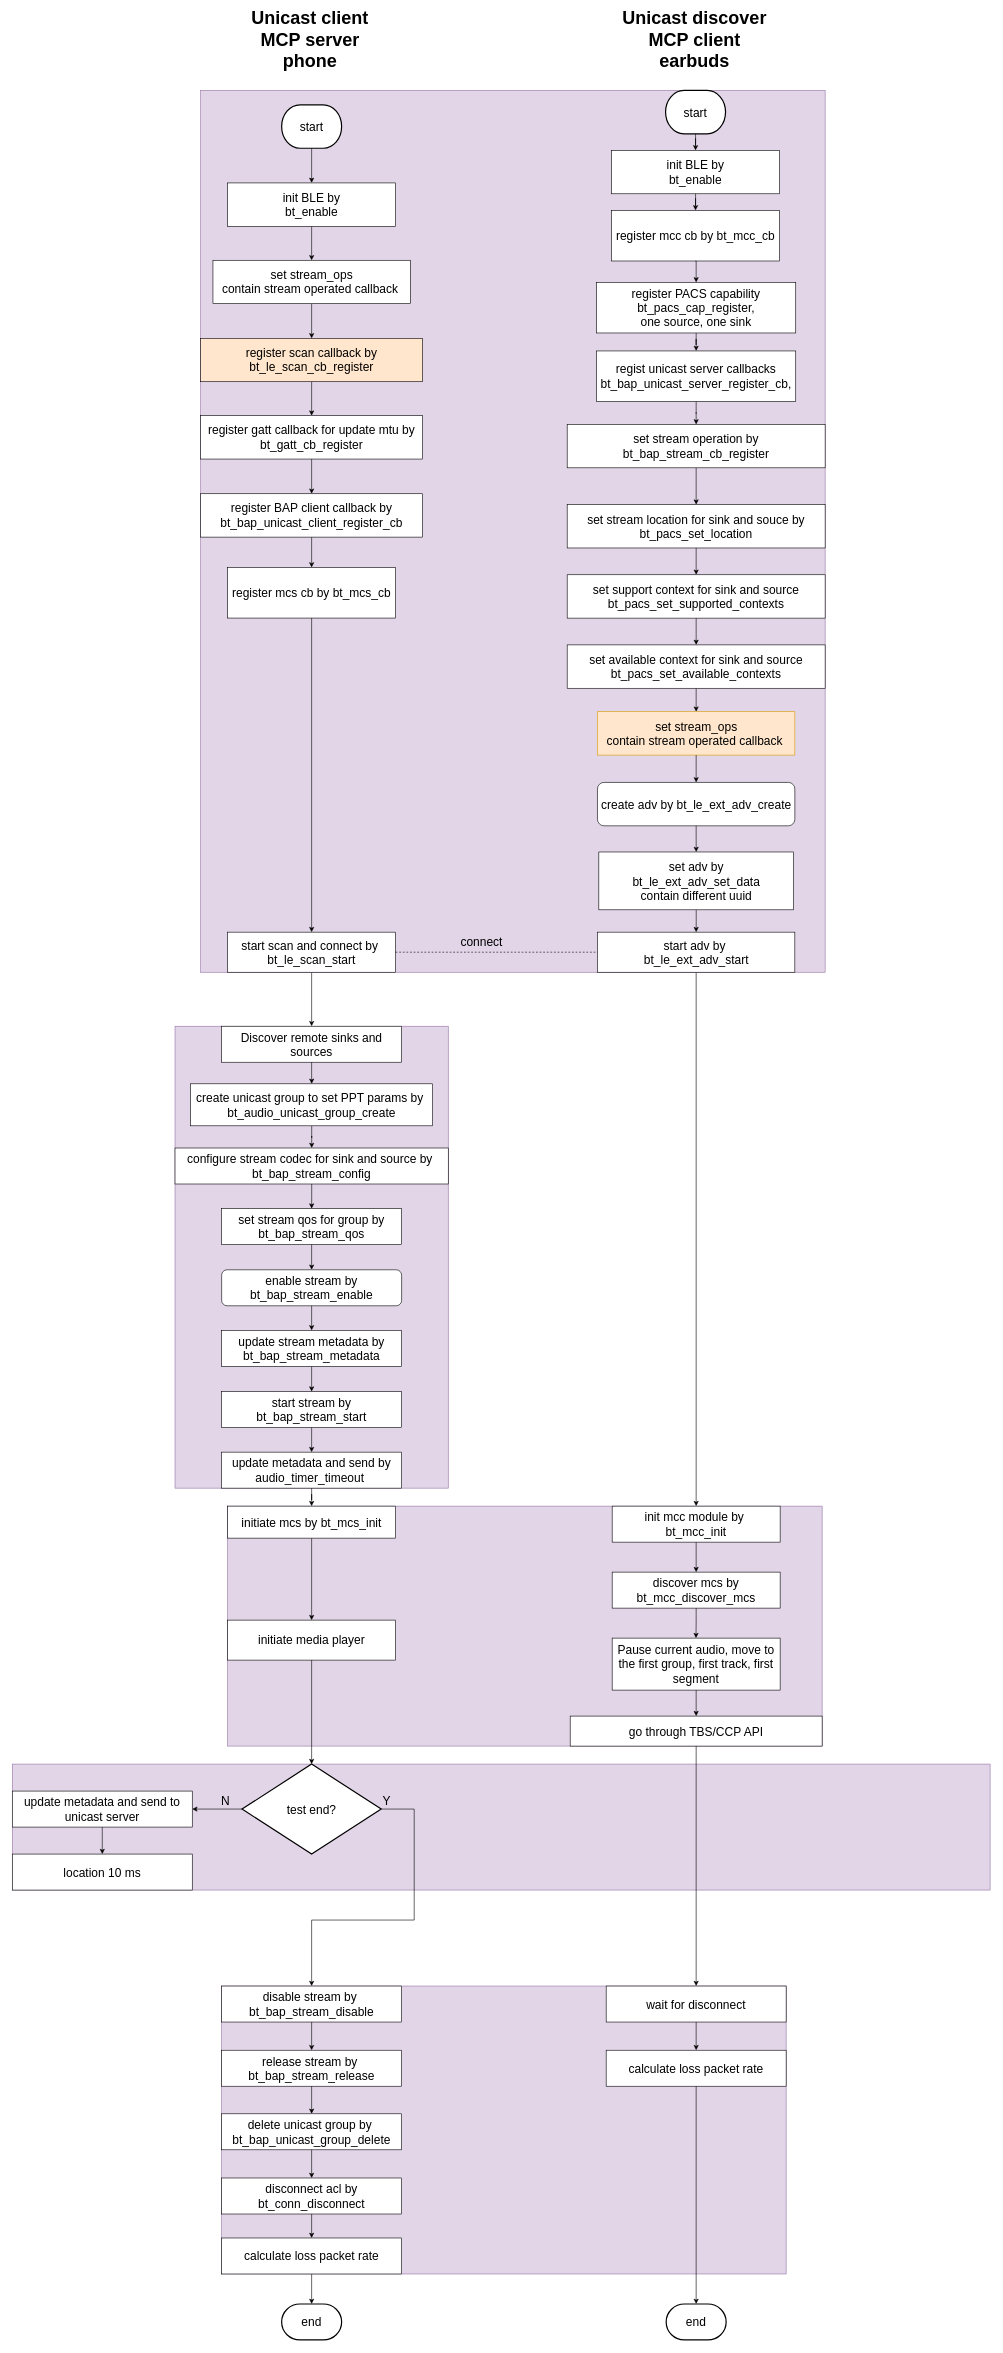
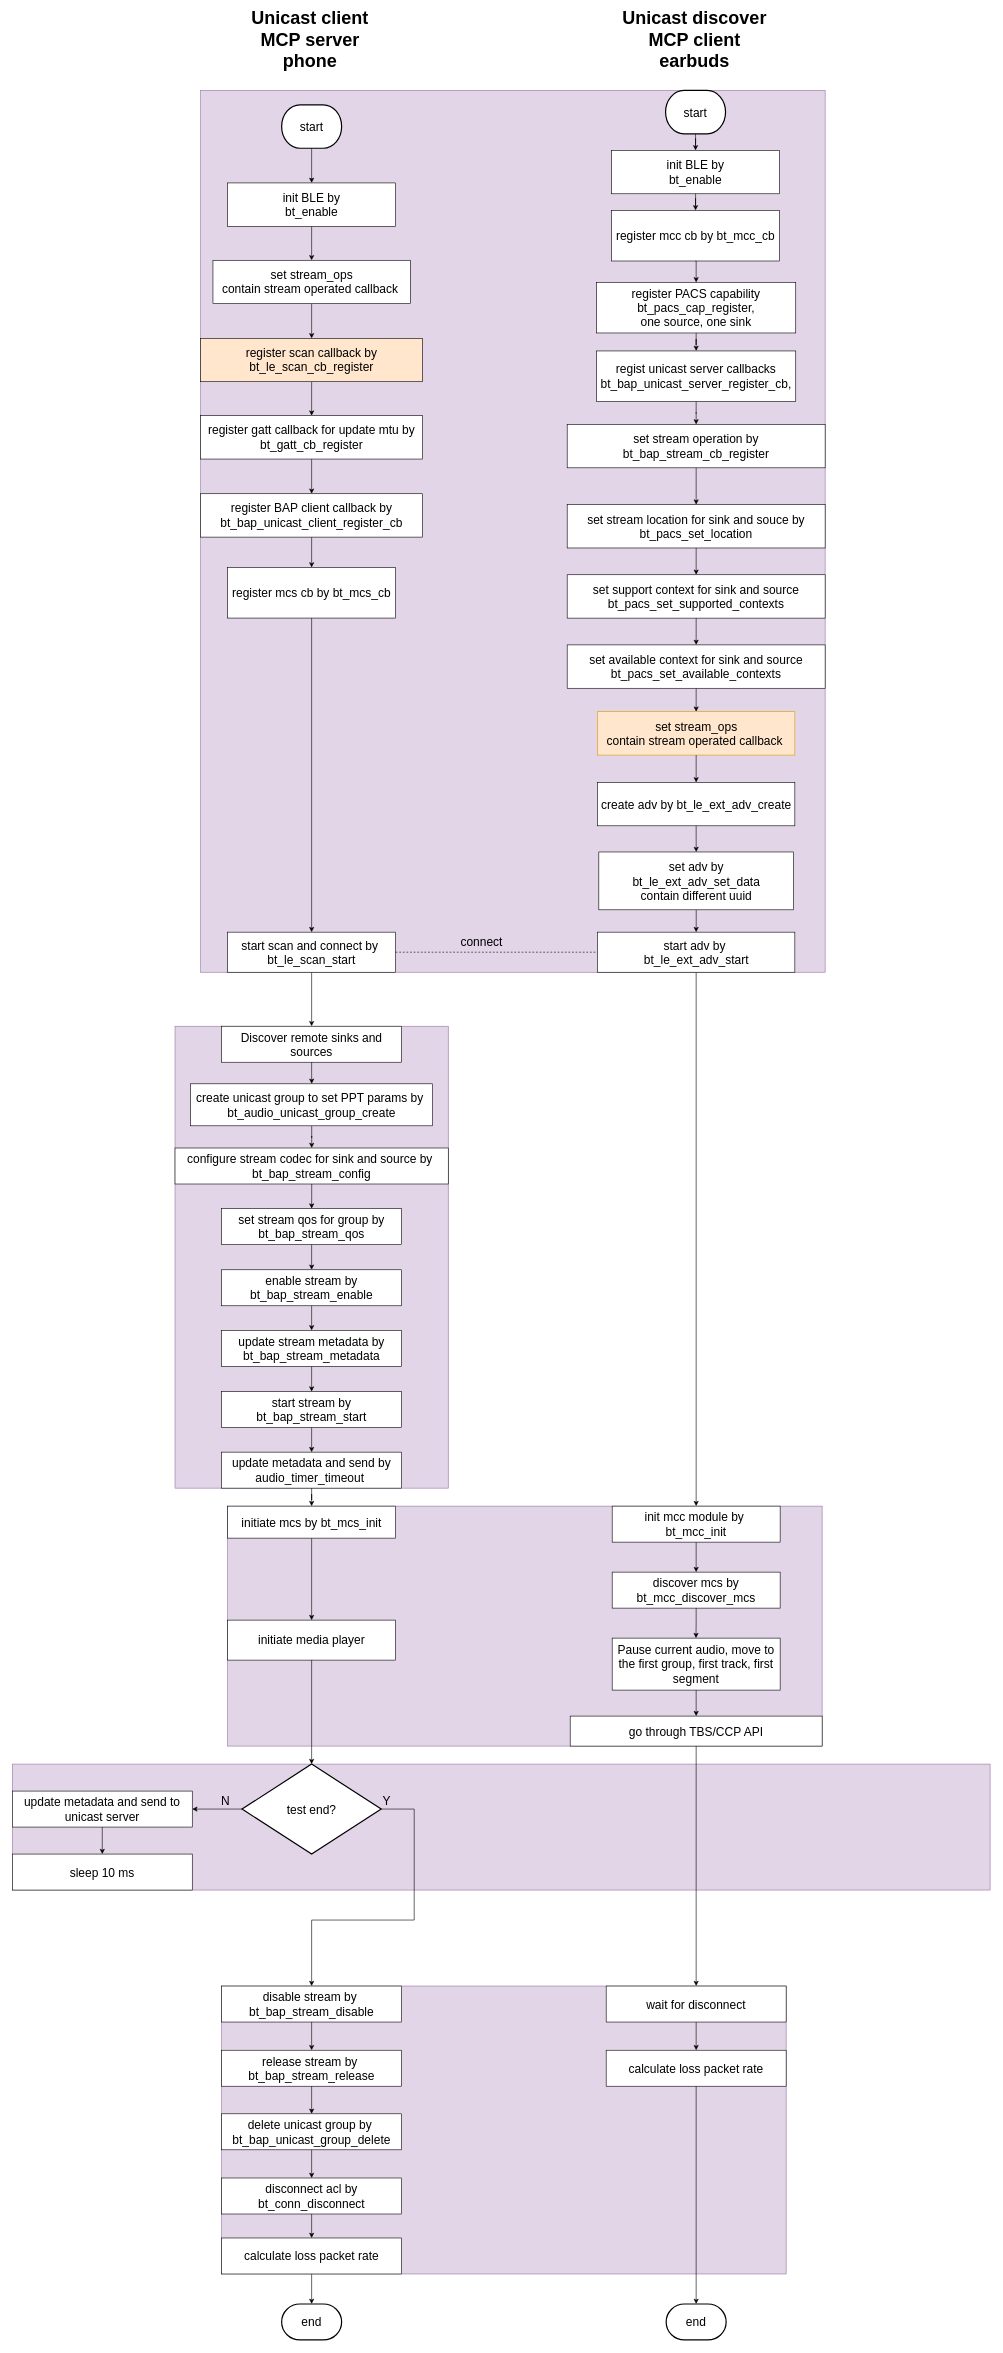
(696, 804) -> (696, 804)
(312, 1288) -> (312, 1288)
(102, 1872) -> (102, 1872)
